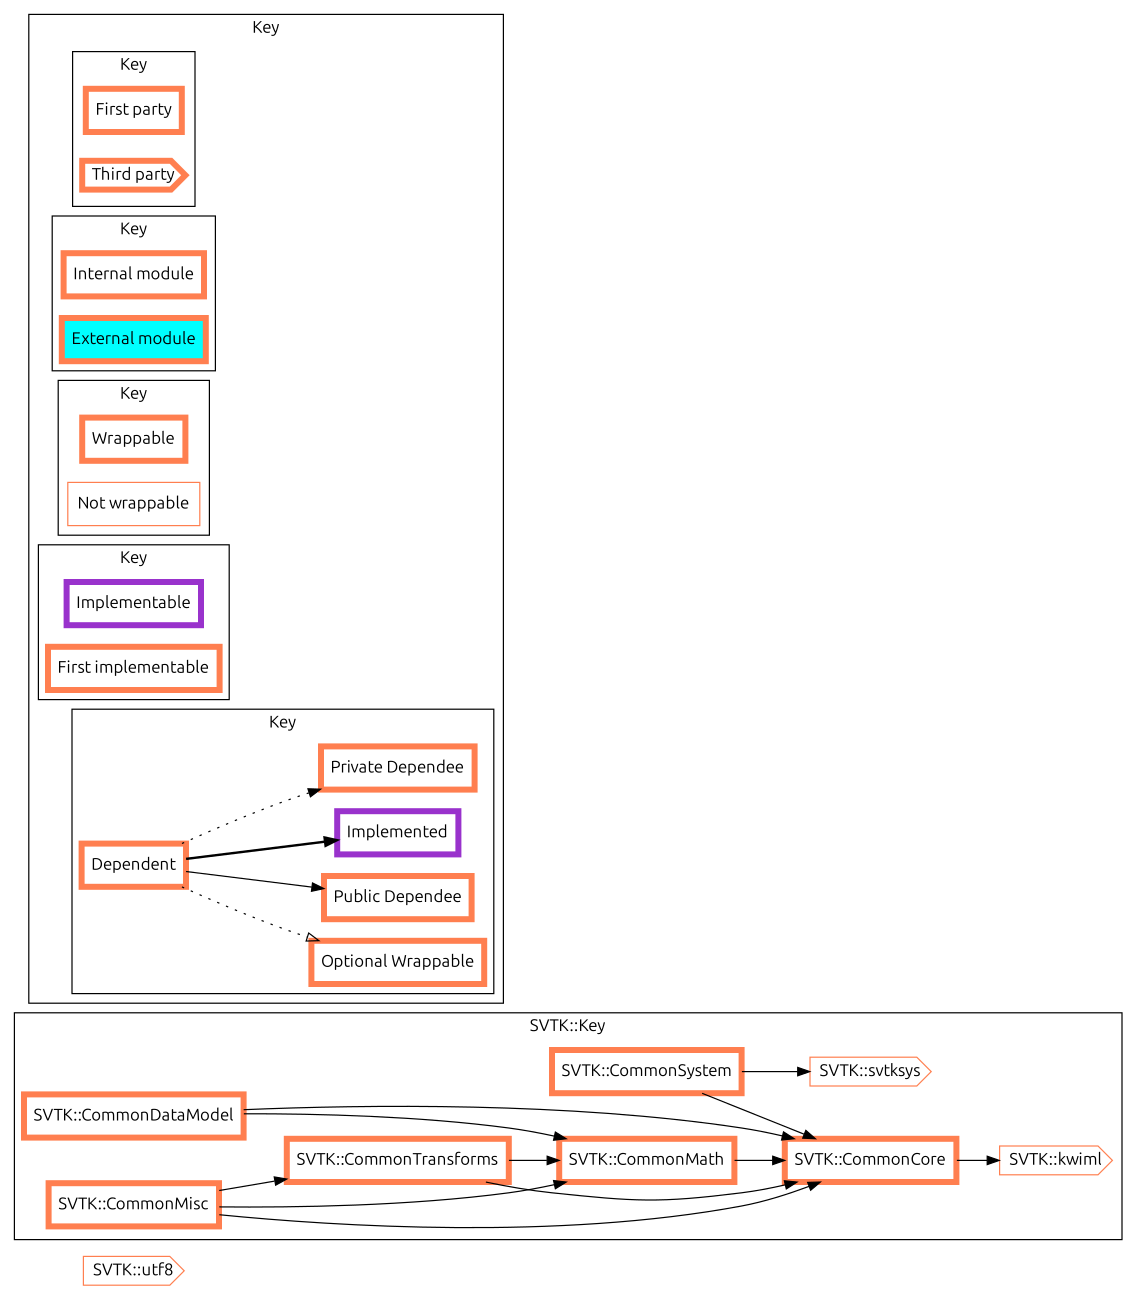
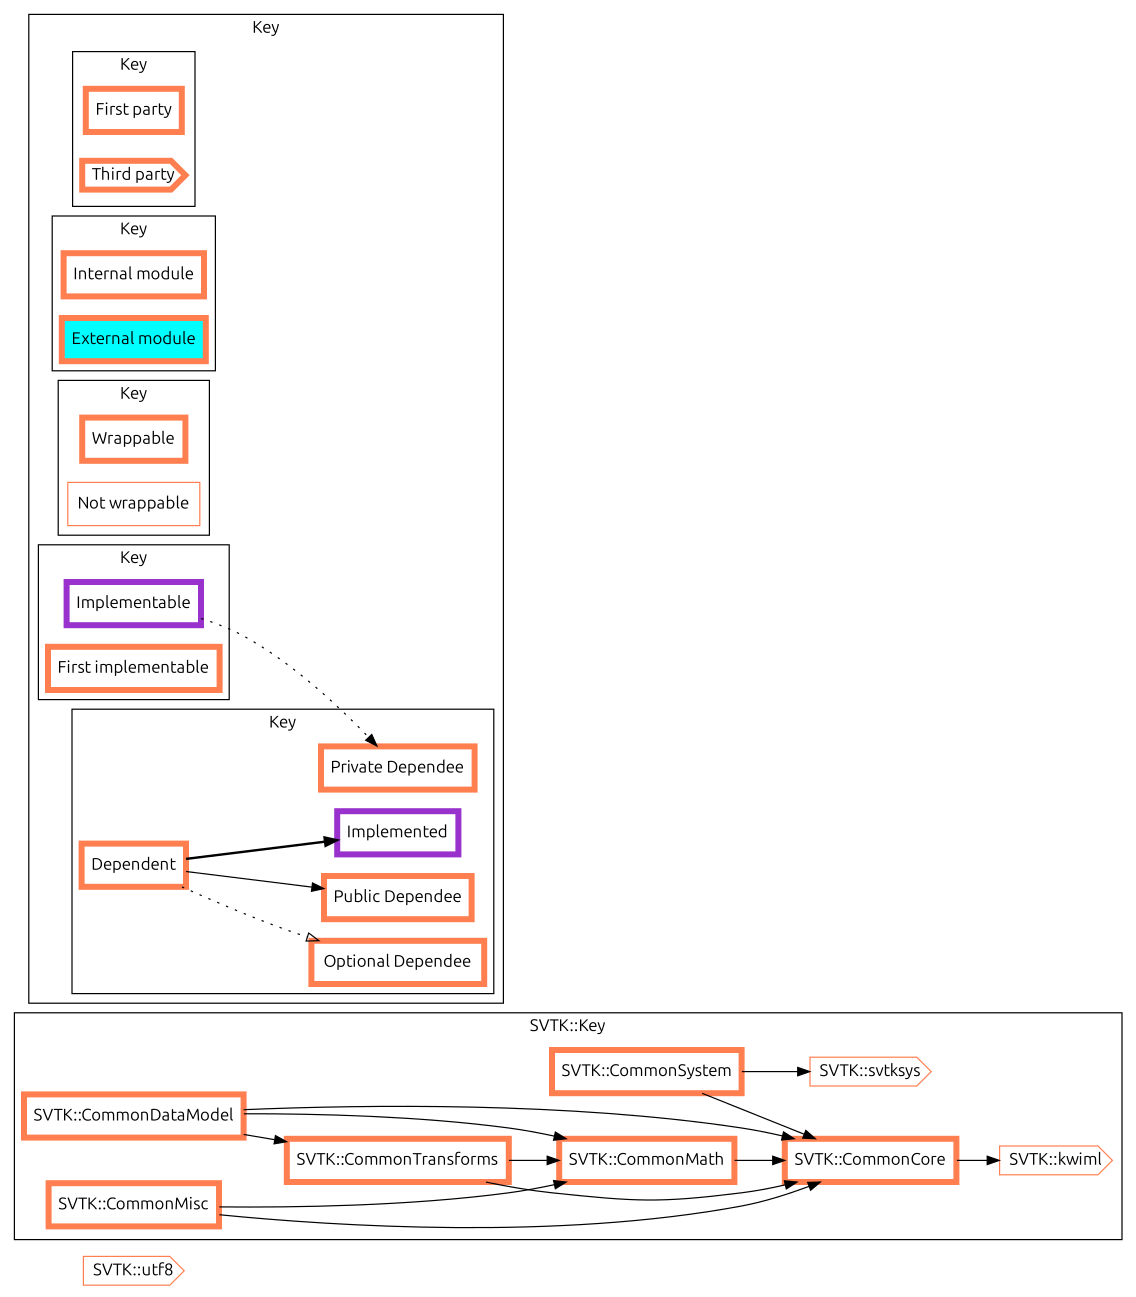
(245, 817) -> (292, 668)
(398, 962) -> (398, 962)
(247, 1186) -> (259, 1137)
